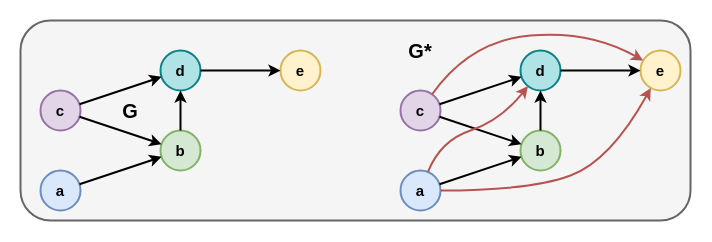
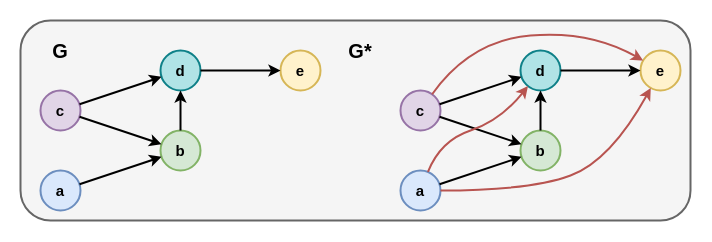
(421, 51) -> (361, 51)
(131, 111) -> (61, 51)
